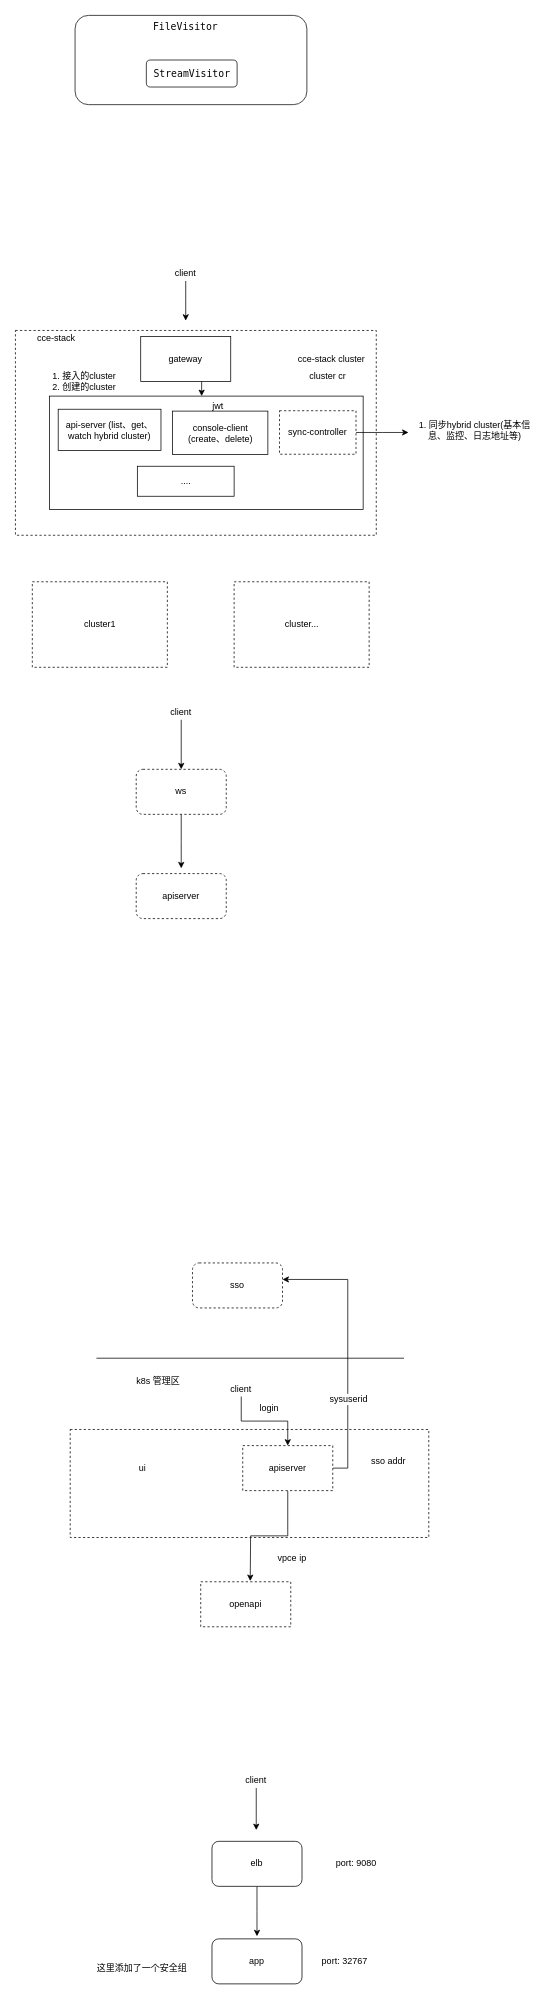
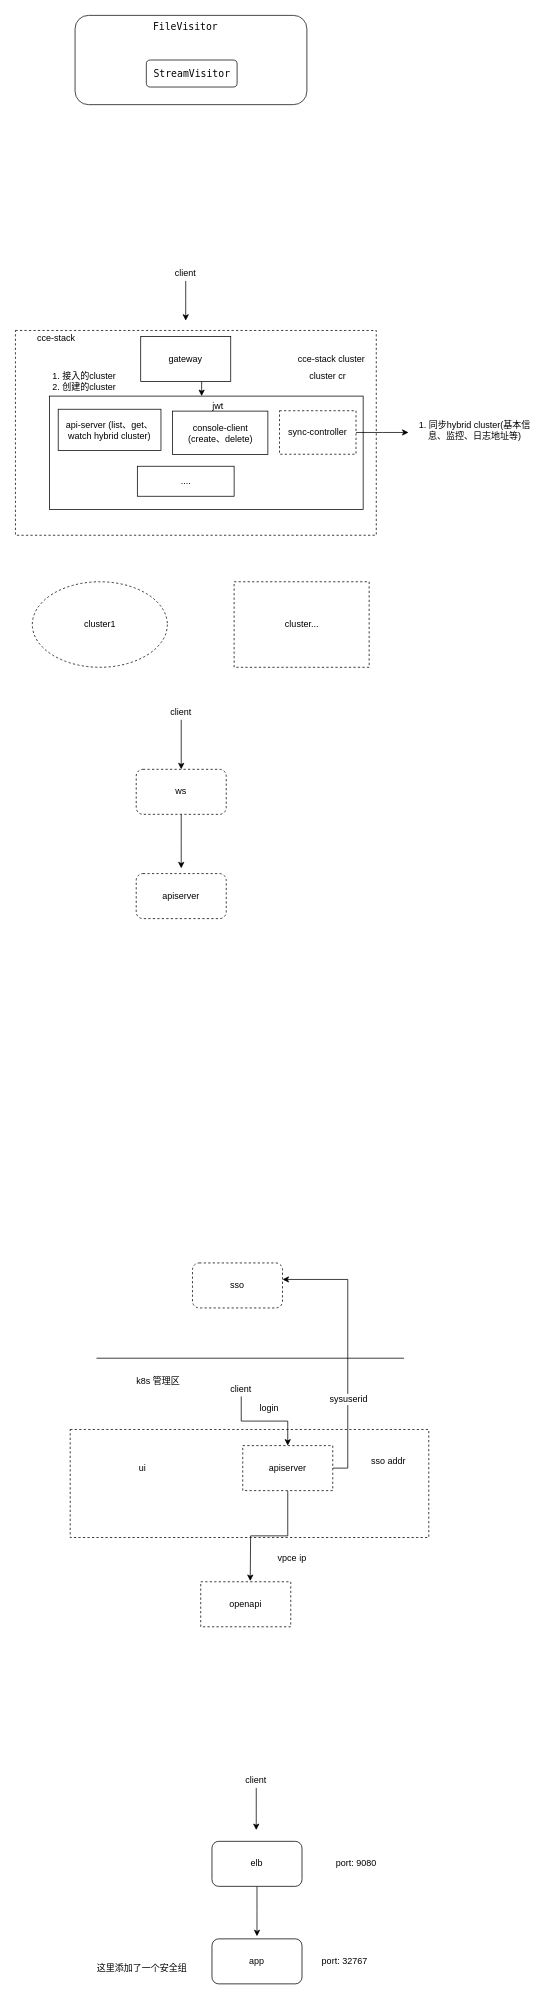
(100, 624) -> (100, 624)
